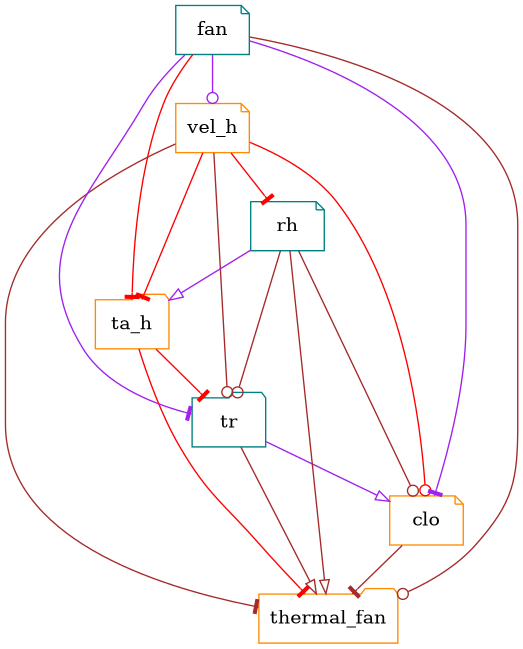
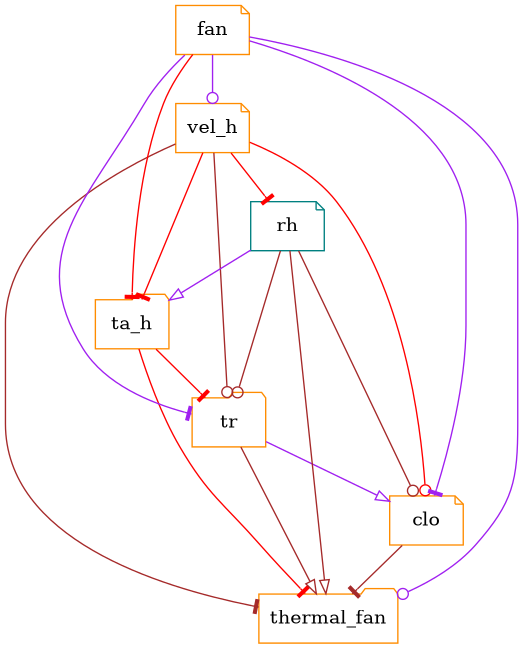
(213, 30) -> (213, 30)
(518, 255) -> (518, 255)
(229, 422) -> (229, 422)
